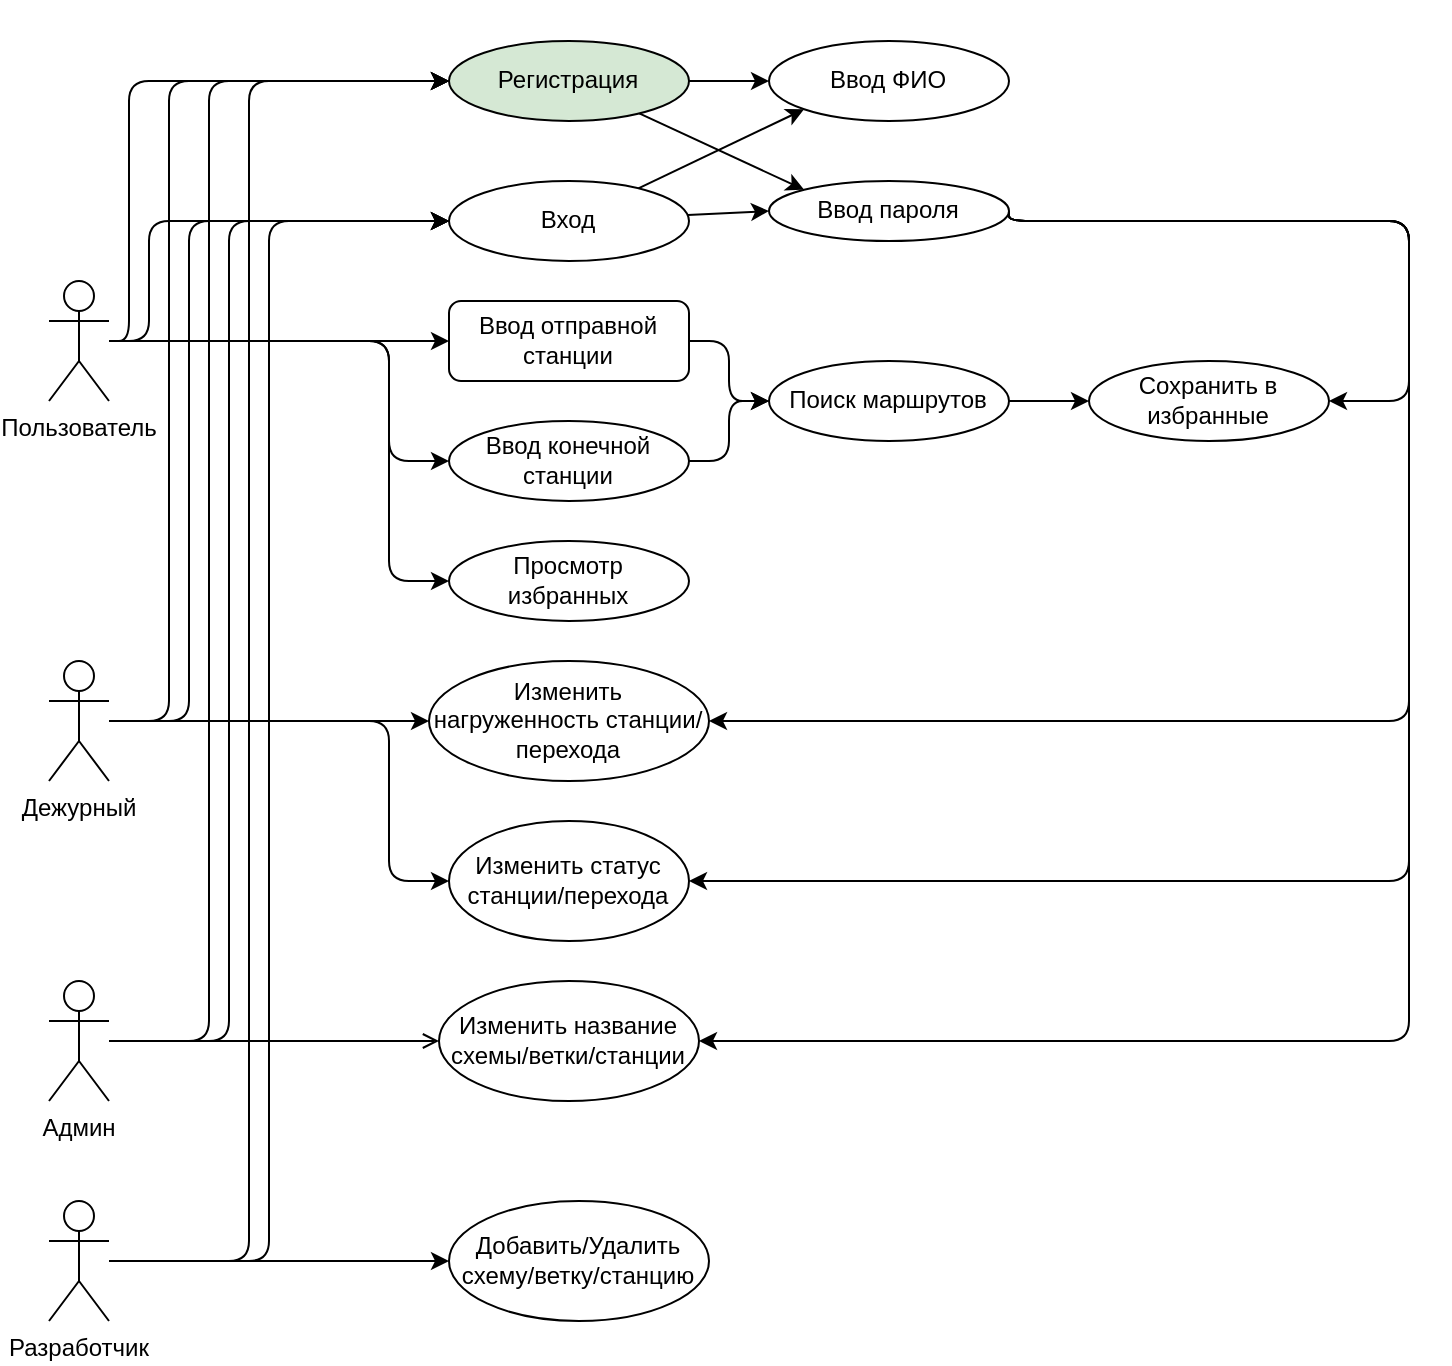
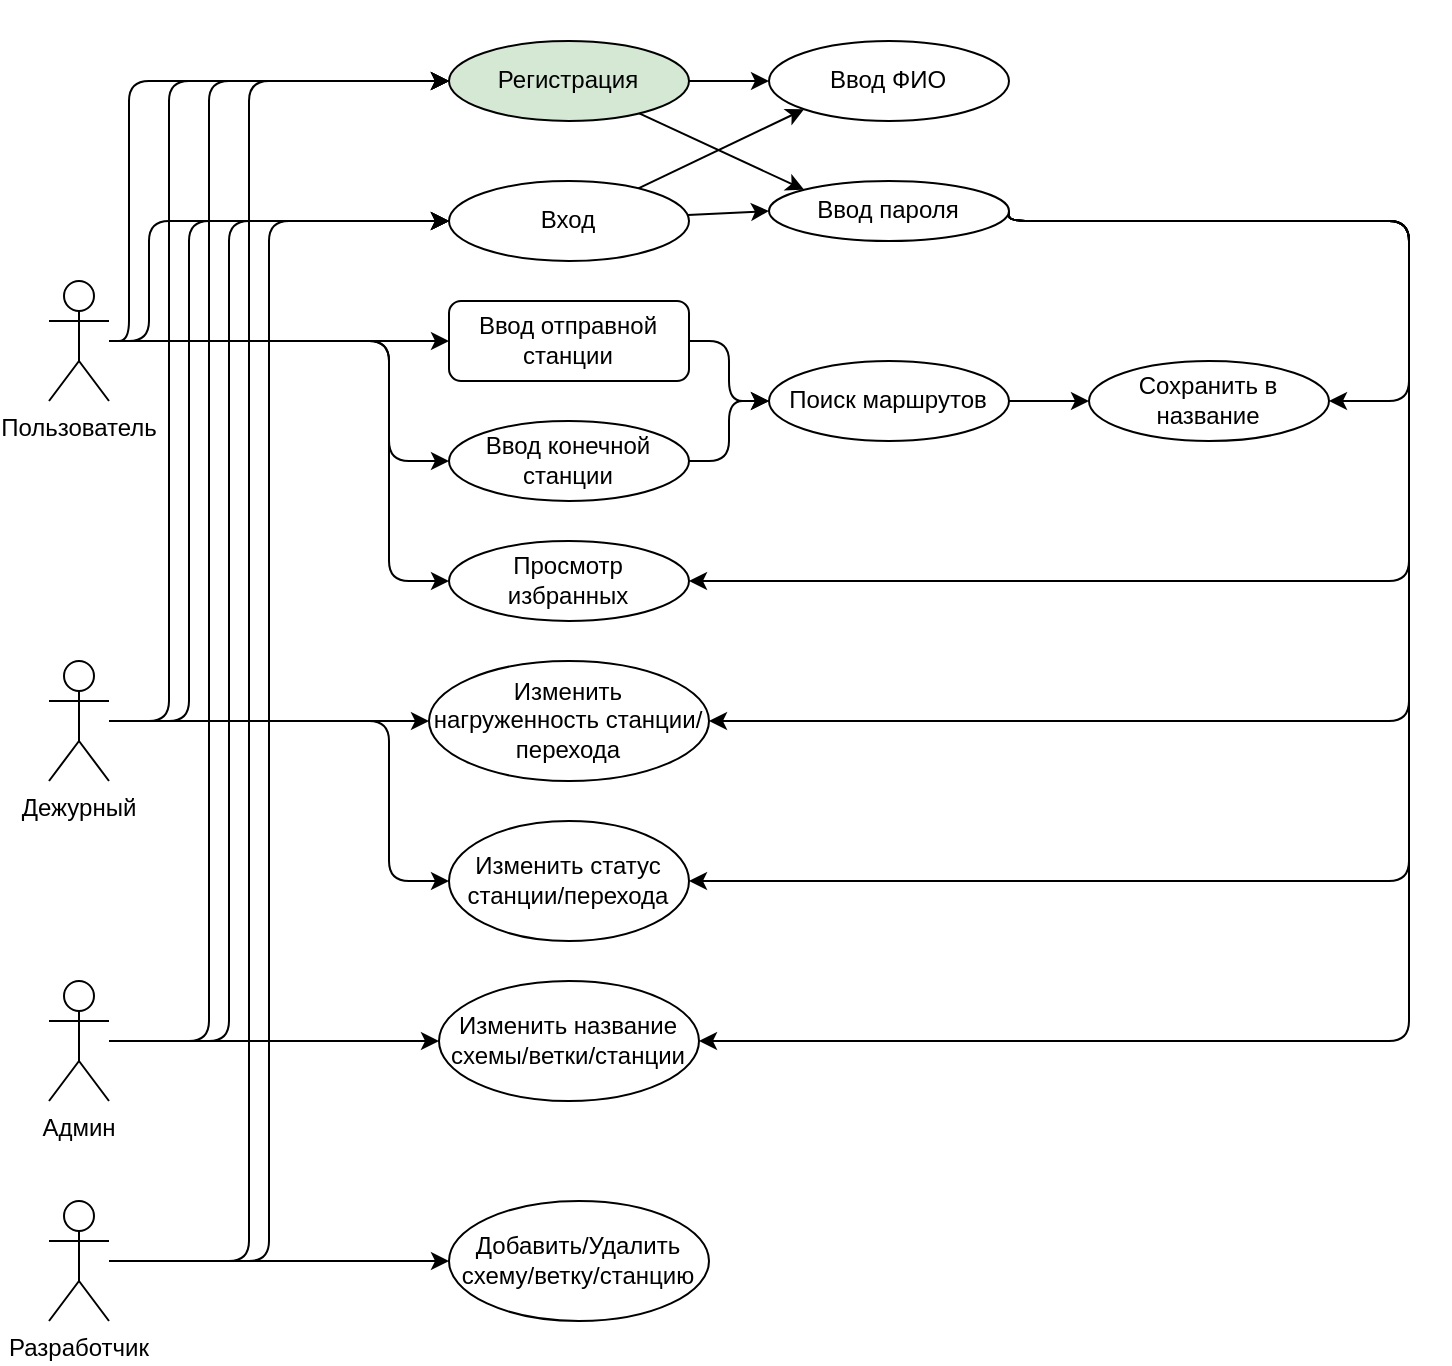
(1209, 401) -> (1209, 401)
none -> (1054, 581)
(427, 1041) -> (424, 1041)
